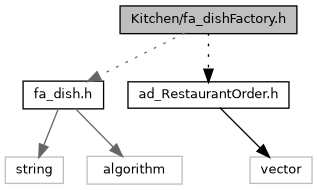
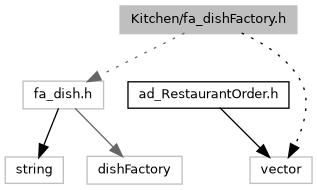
(208, 20) -> (208, 20)
(208, 51) -> (298, 77)
(63, 95) -> (63, 95)
(51, 127) -> (51, 127)
(135, 170) -> (135, 170)
